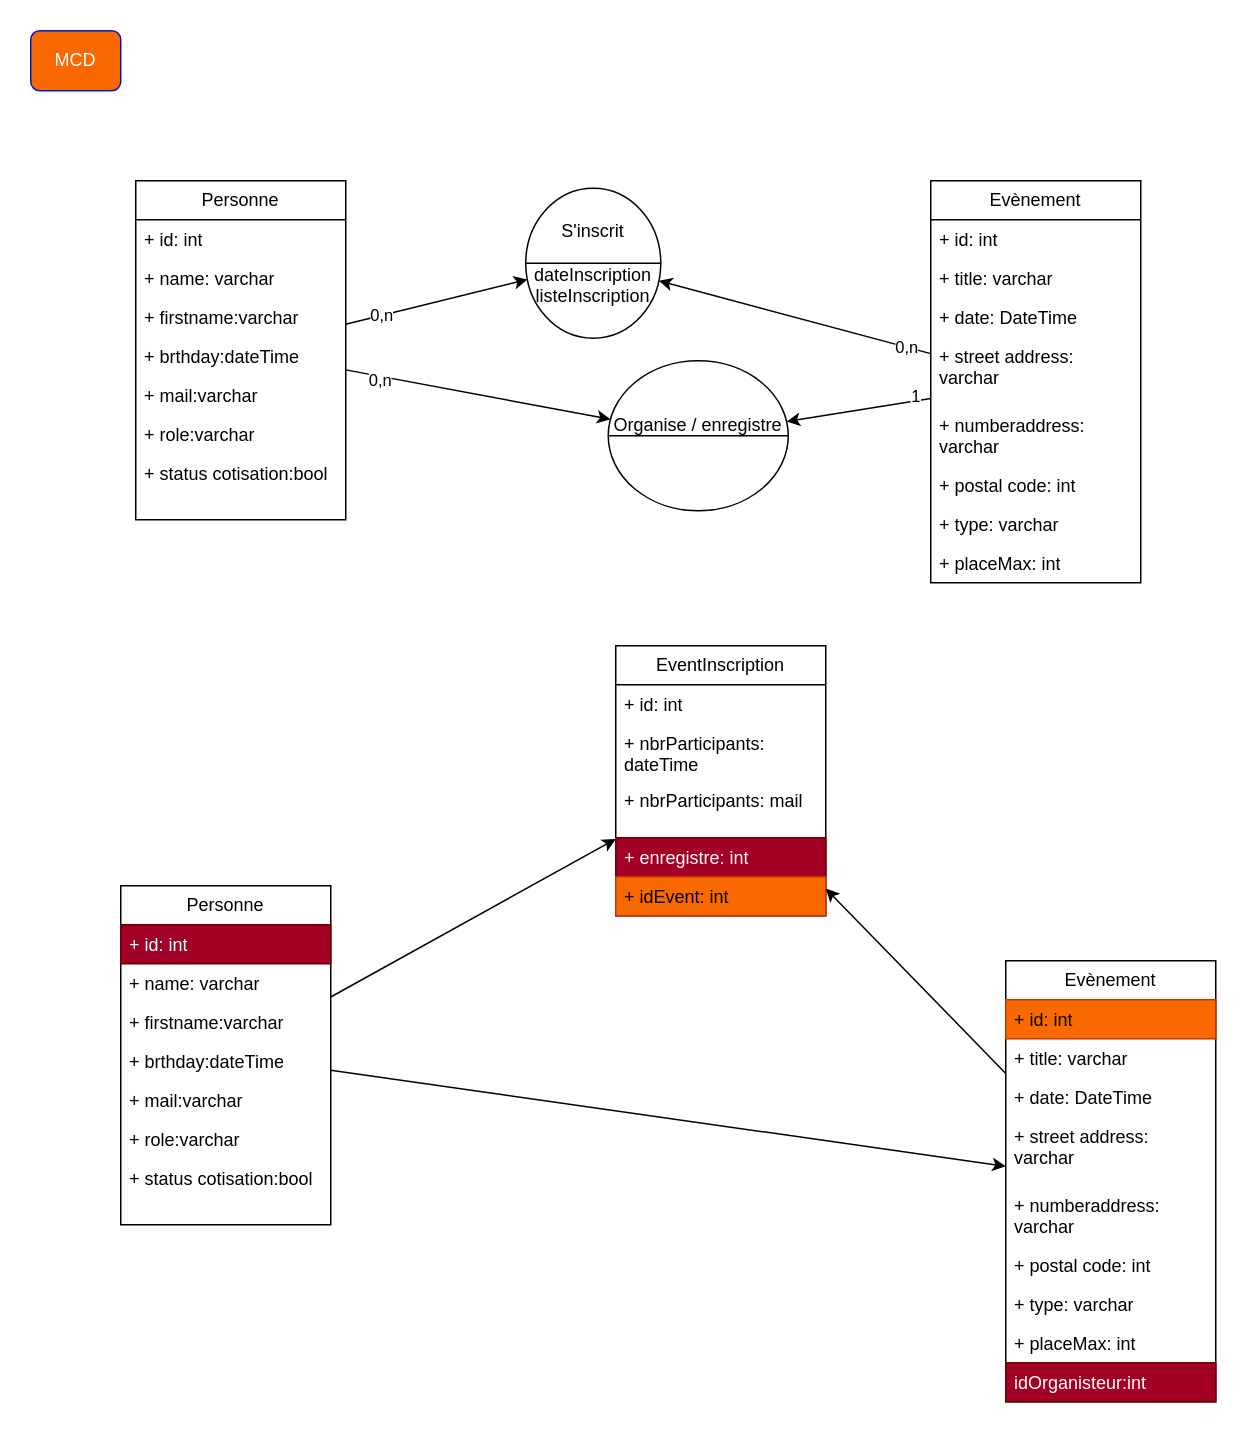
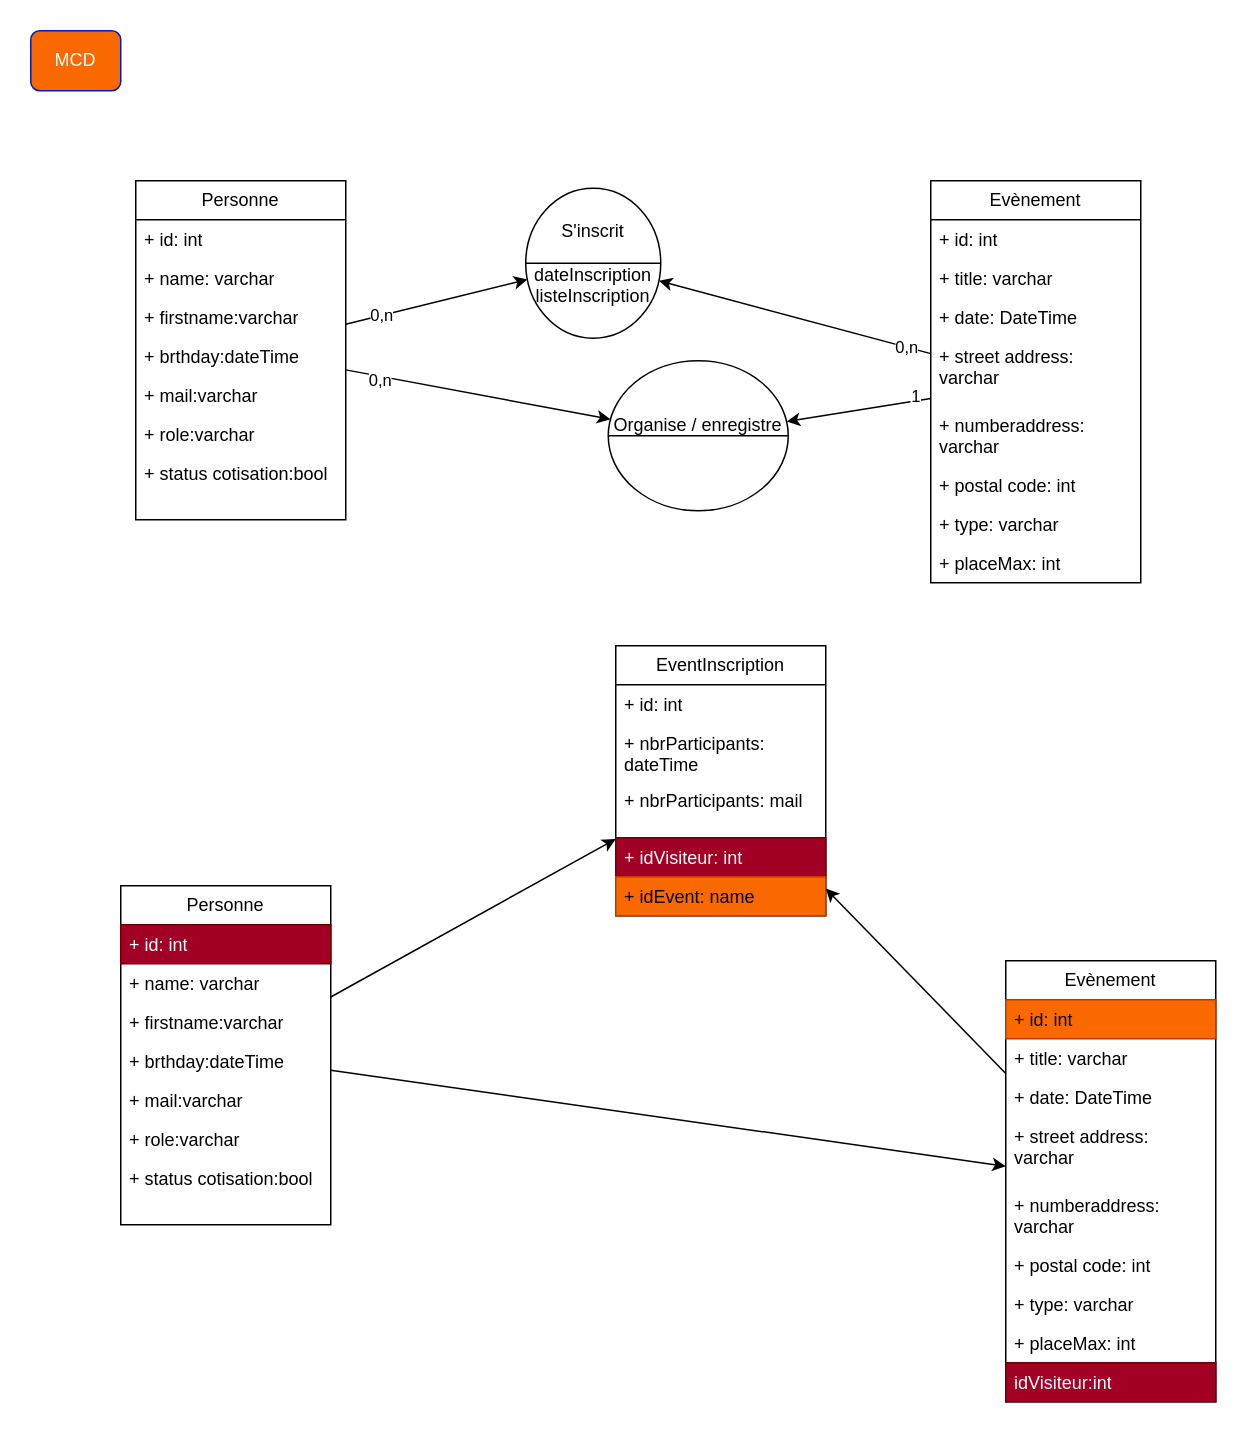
(699, 859) -> (694, 859)
(684, 898) -> (691, 898)
(1091, 1384) -> (1074, 1384)
